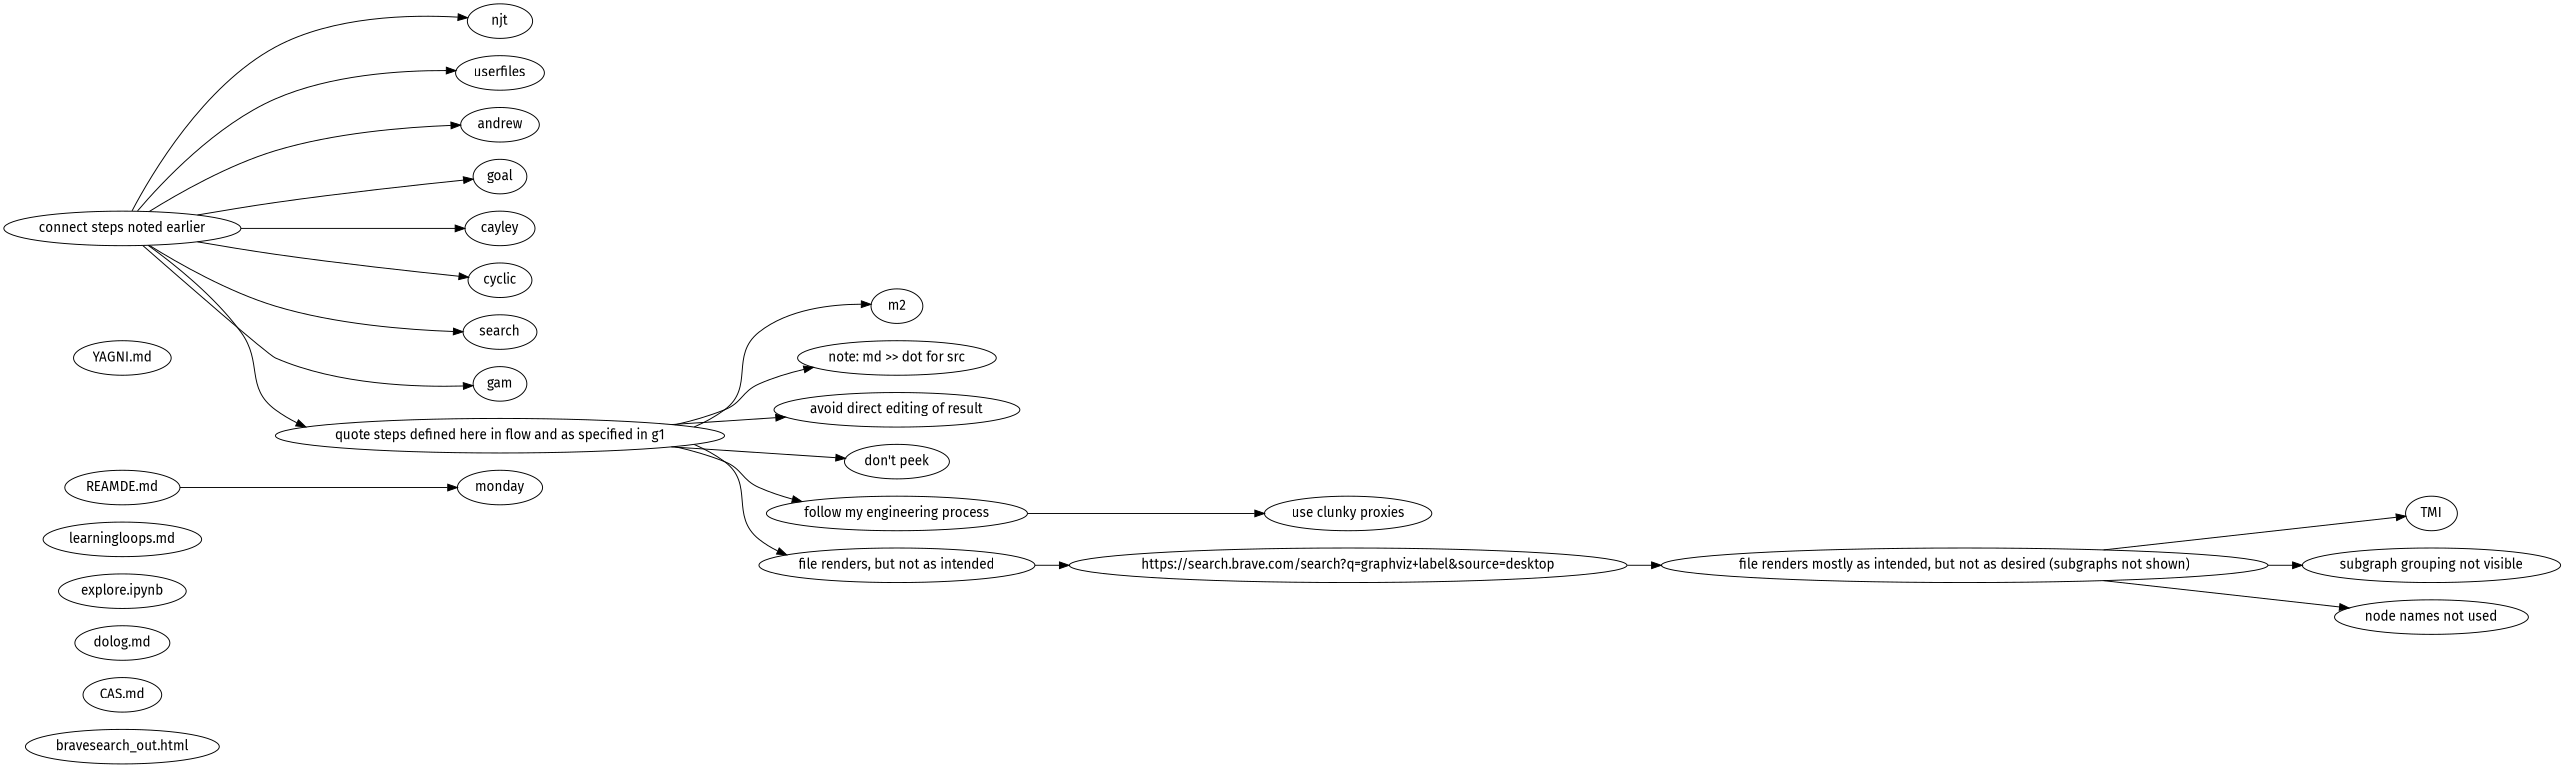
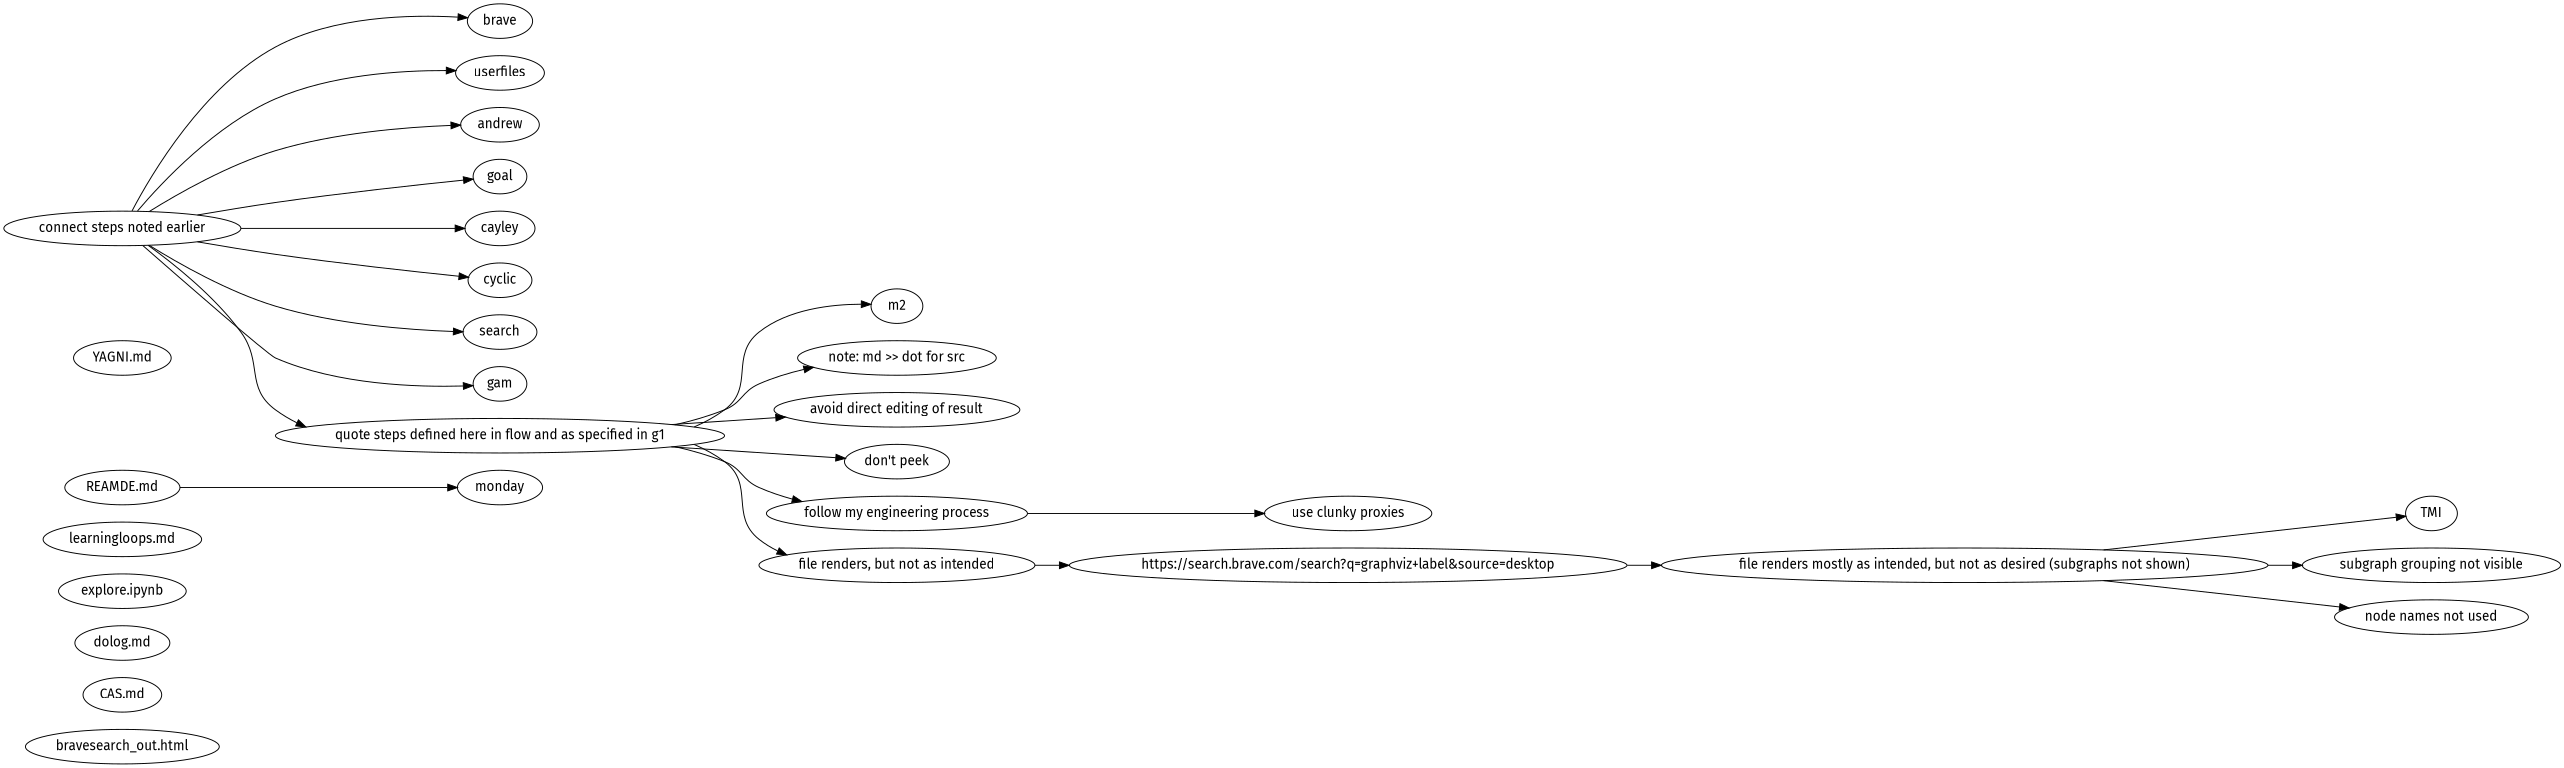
(500, 21) -> (500, 21)
